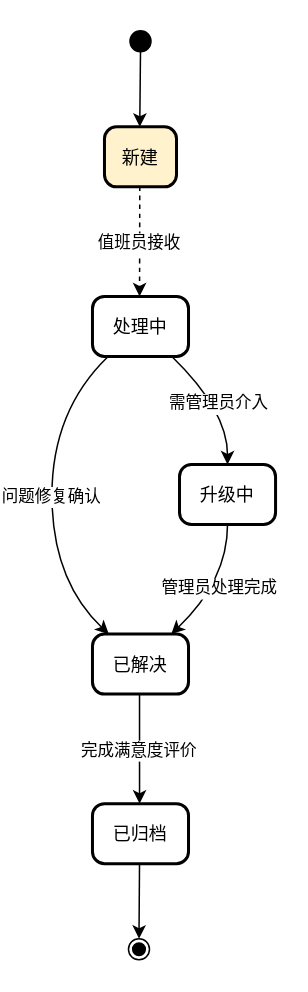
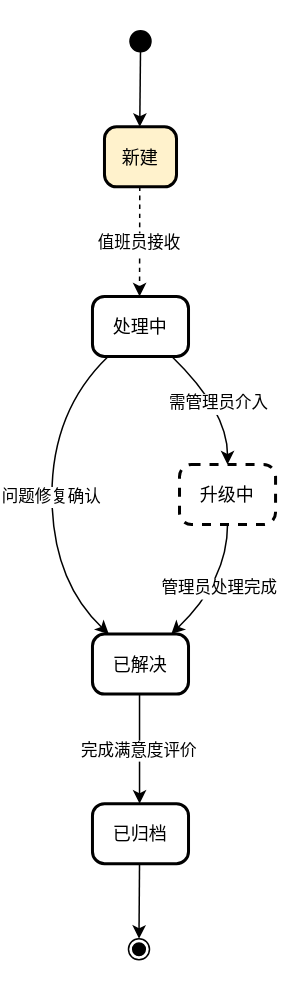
(227, 494) -> (227, 494)
